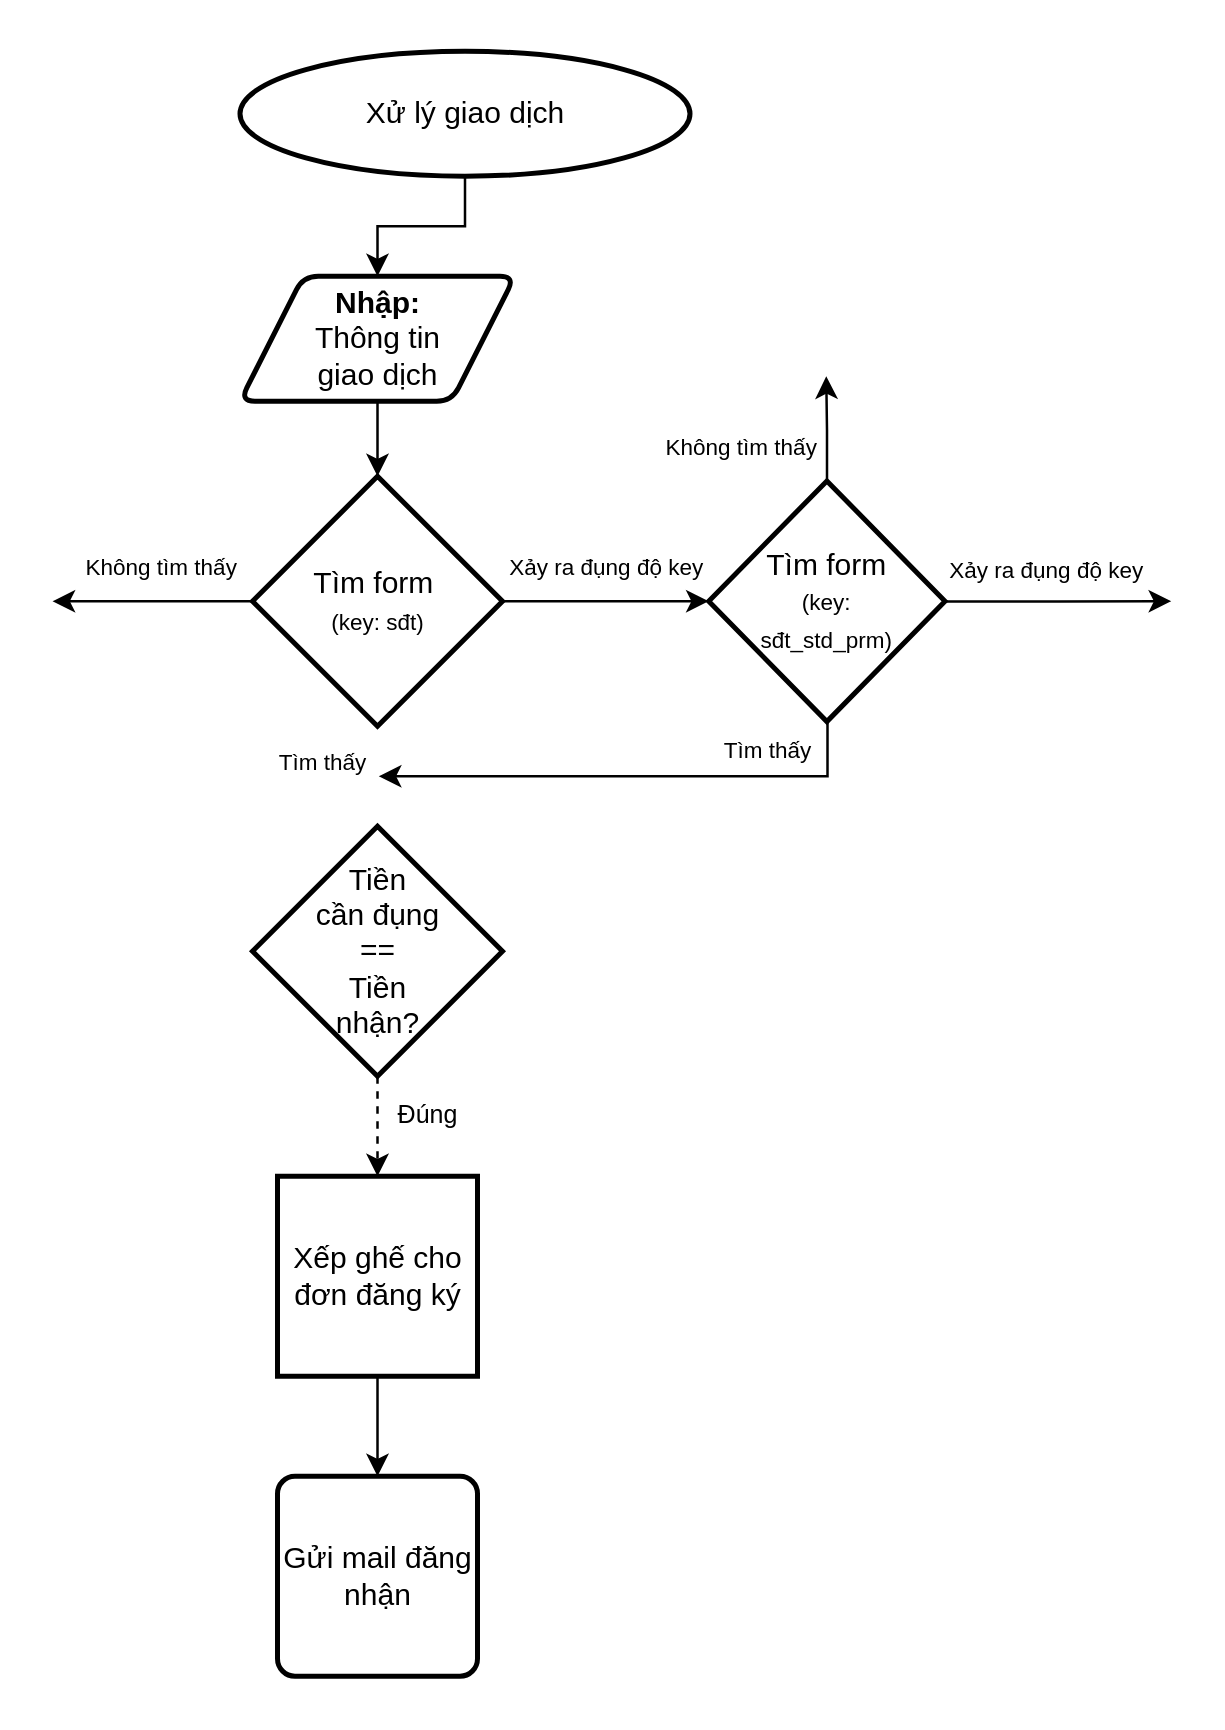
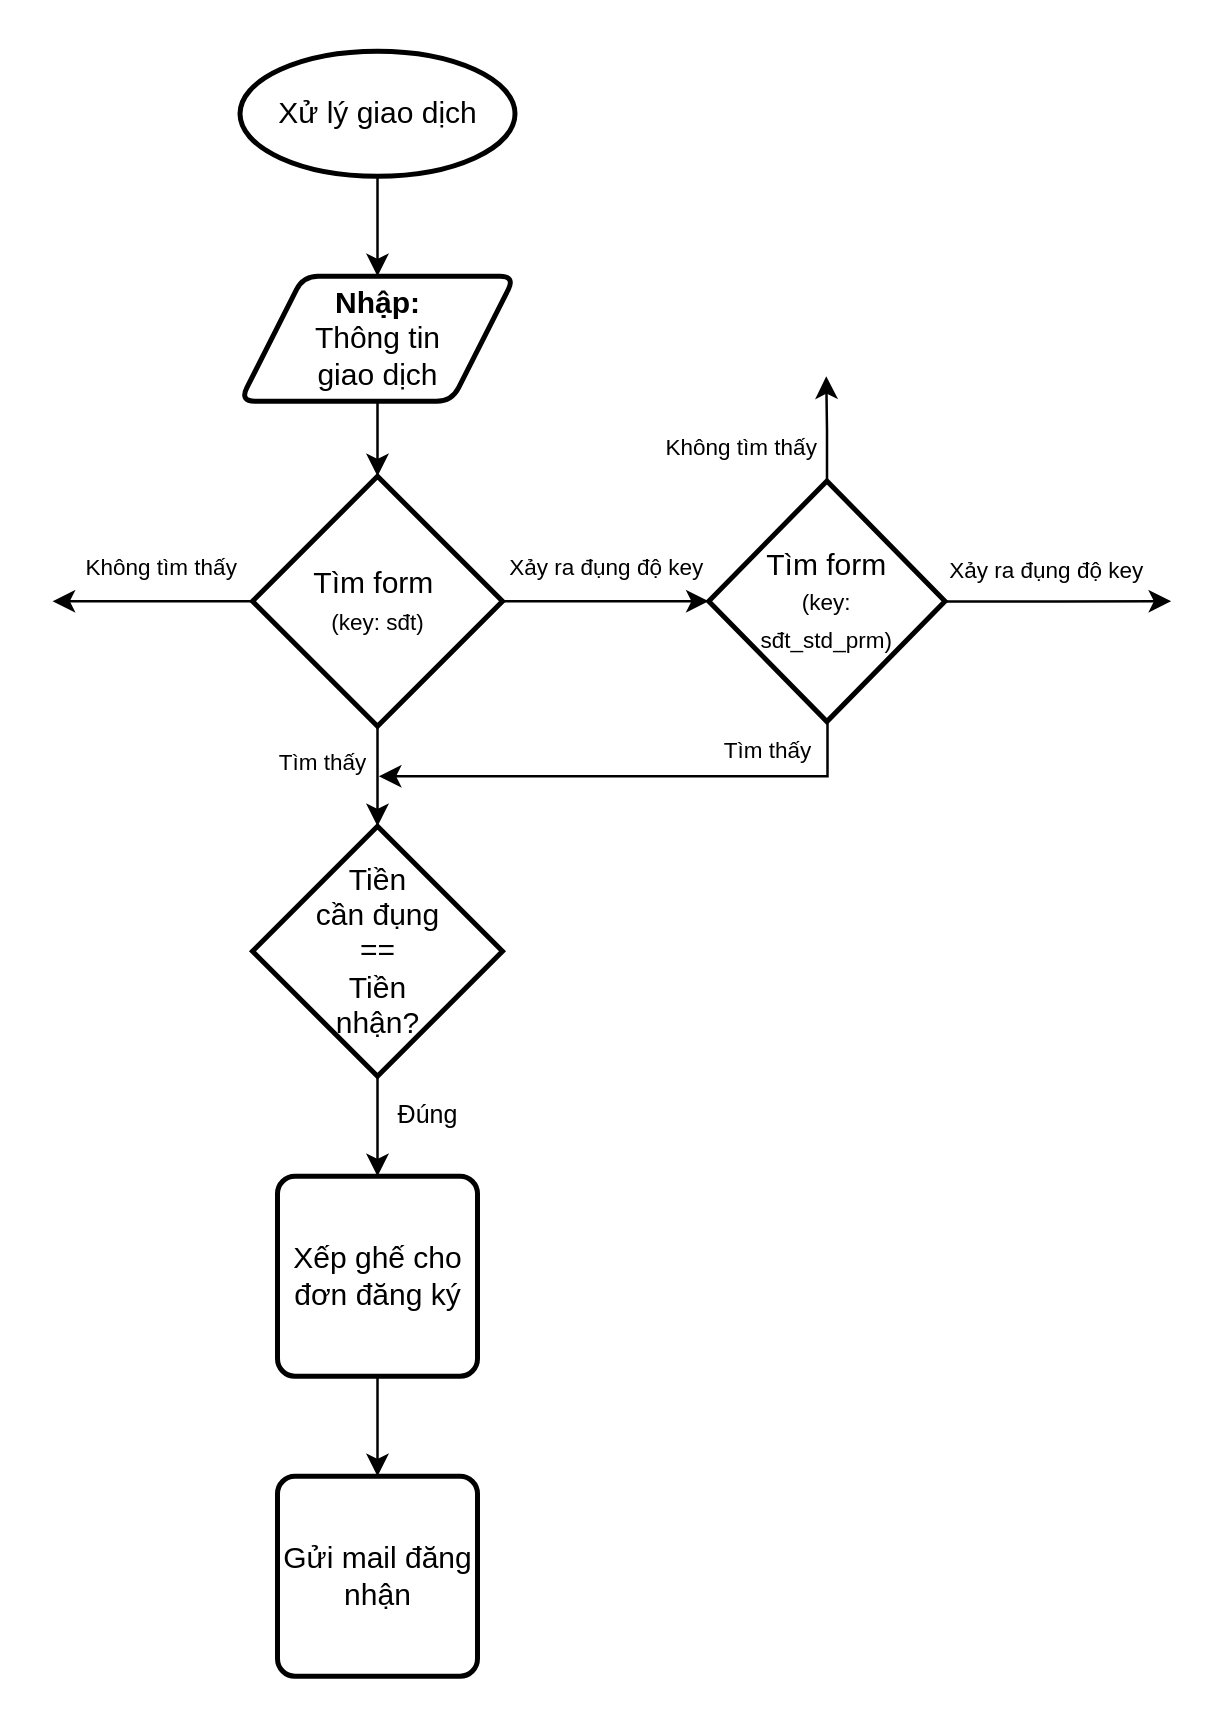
(465, 114) -> (378, 114)
none -> (378, 768)
(378, 1117) -> (378, 1117)
(378, 1276) -> (378, 1276)
